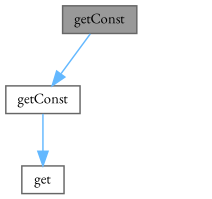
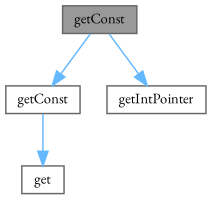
none -> (156, 100)
